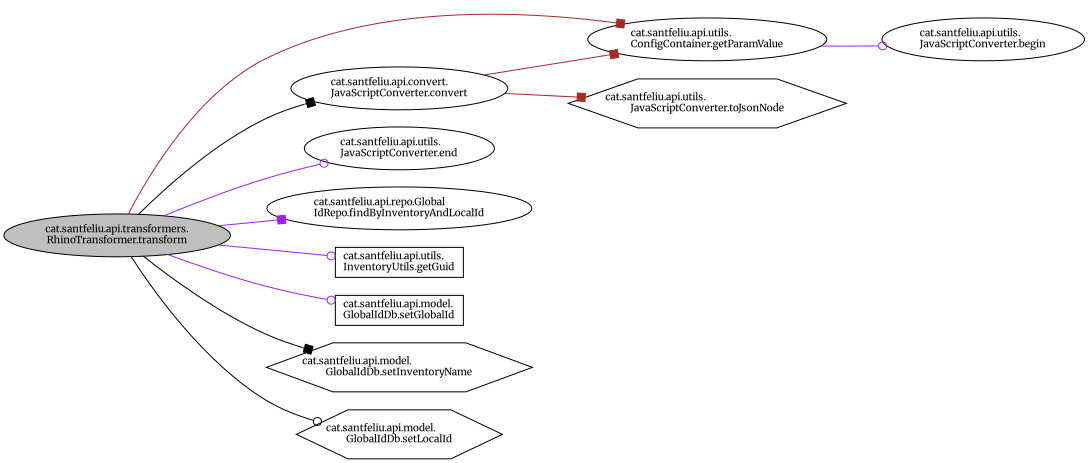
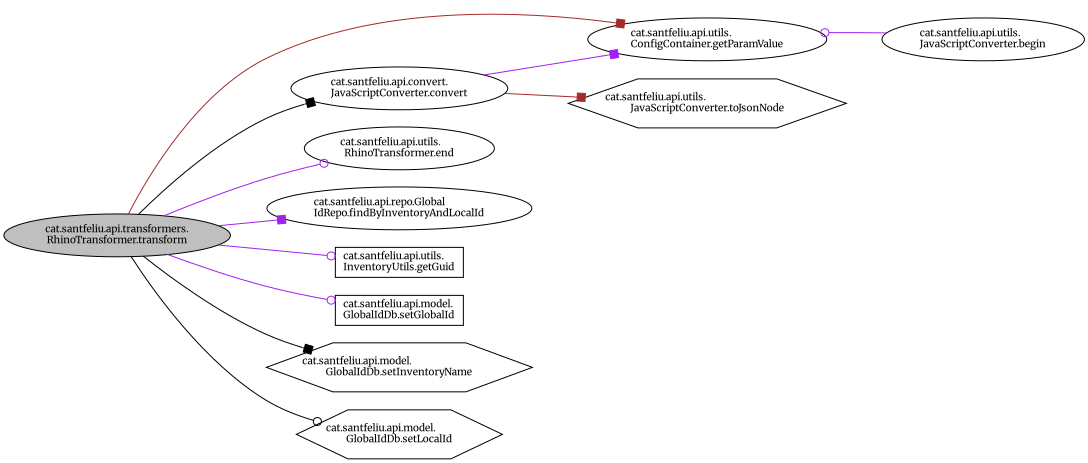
(850, 46) -> (858, 33)
(546, 65) -> (546, 65)
(399, 148) -> (399, 148)
